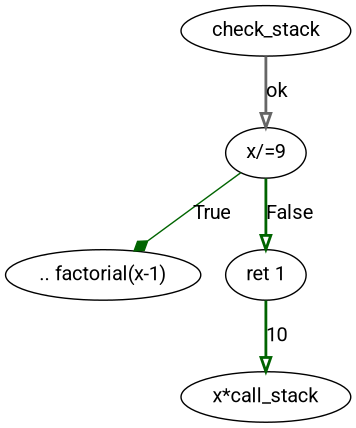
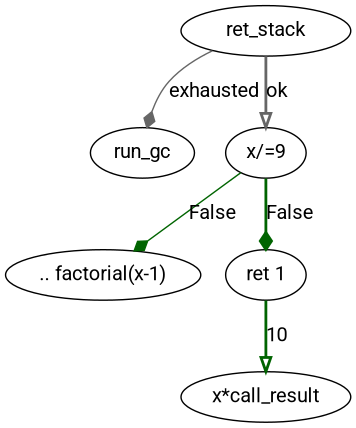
(266, 31) -> (266, 31)
none -> (142, 153)
(266, 207) -> (266, 207)
(213, 214) -> (213, 214)
(266, 397) -> (266, 397)
